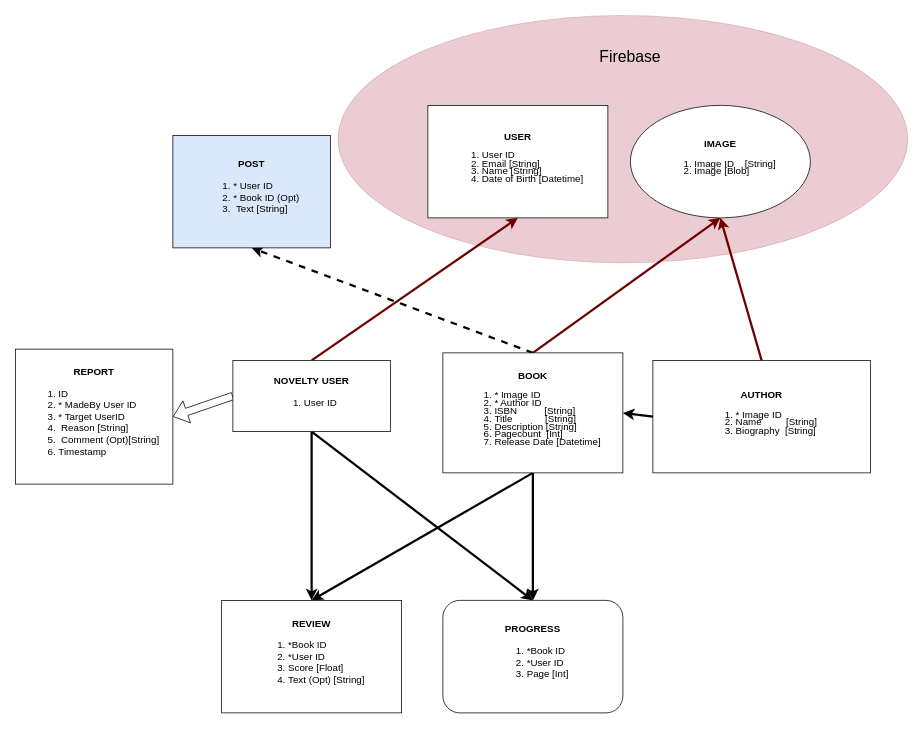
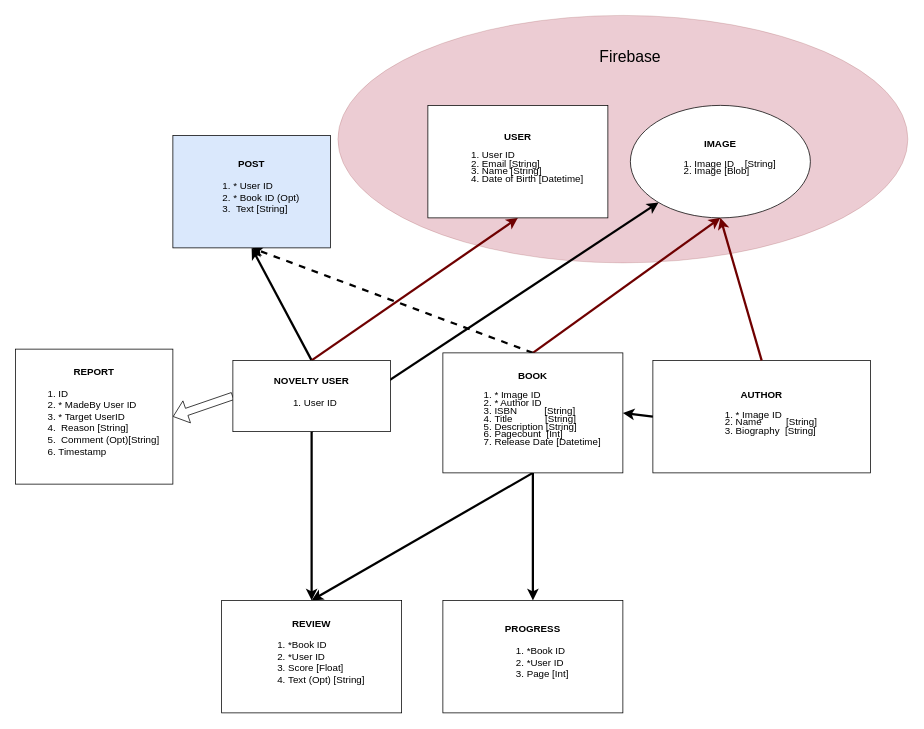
none -> (283, 306)
(420, 514) -> (520, 294)
(533, 657) -> (533, 657)
